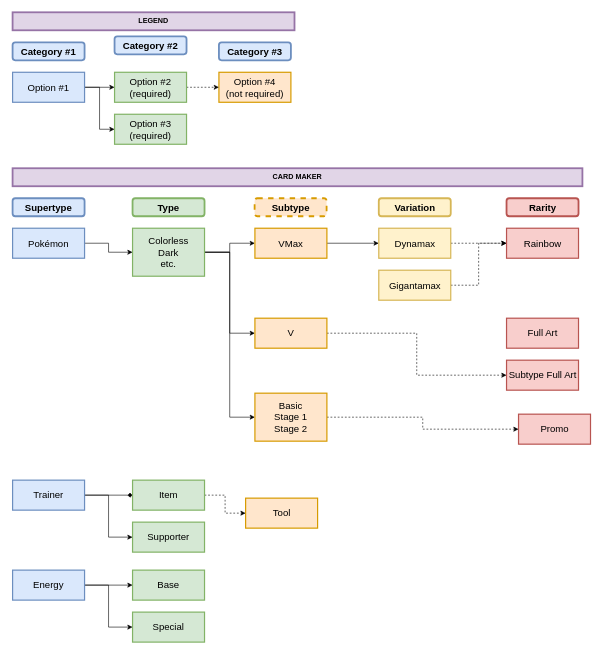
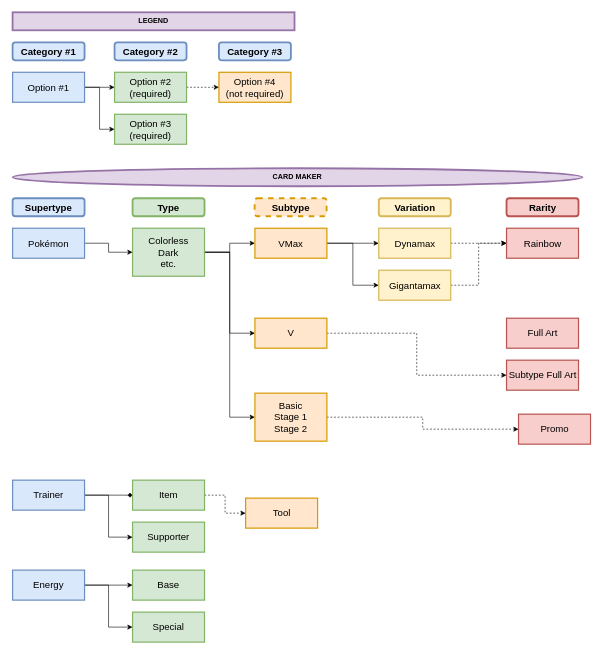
(150, 45) -> (150, 51)
(297, 177) -> (297, 177)
none -> (373, 285)
